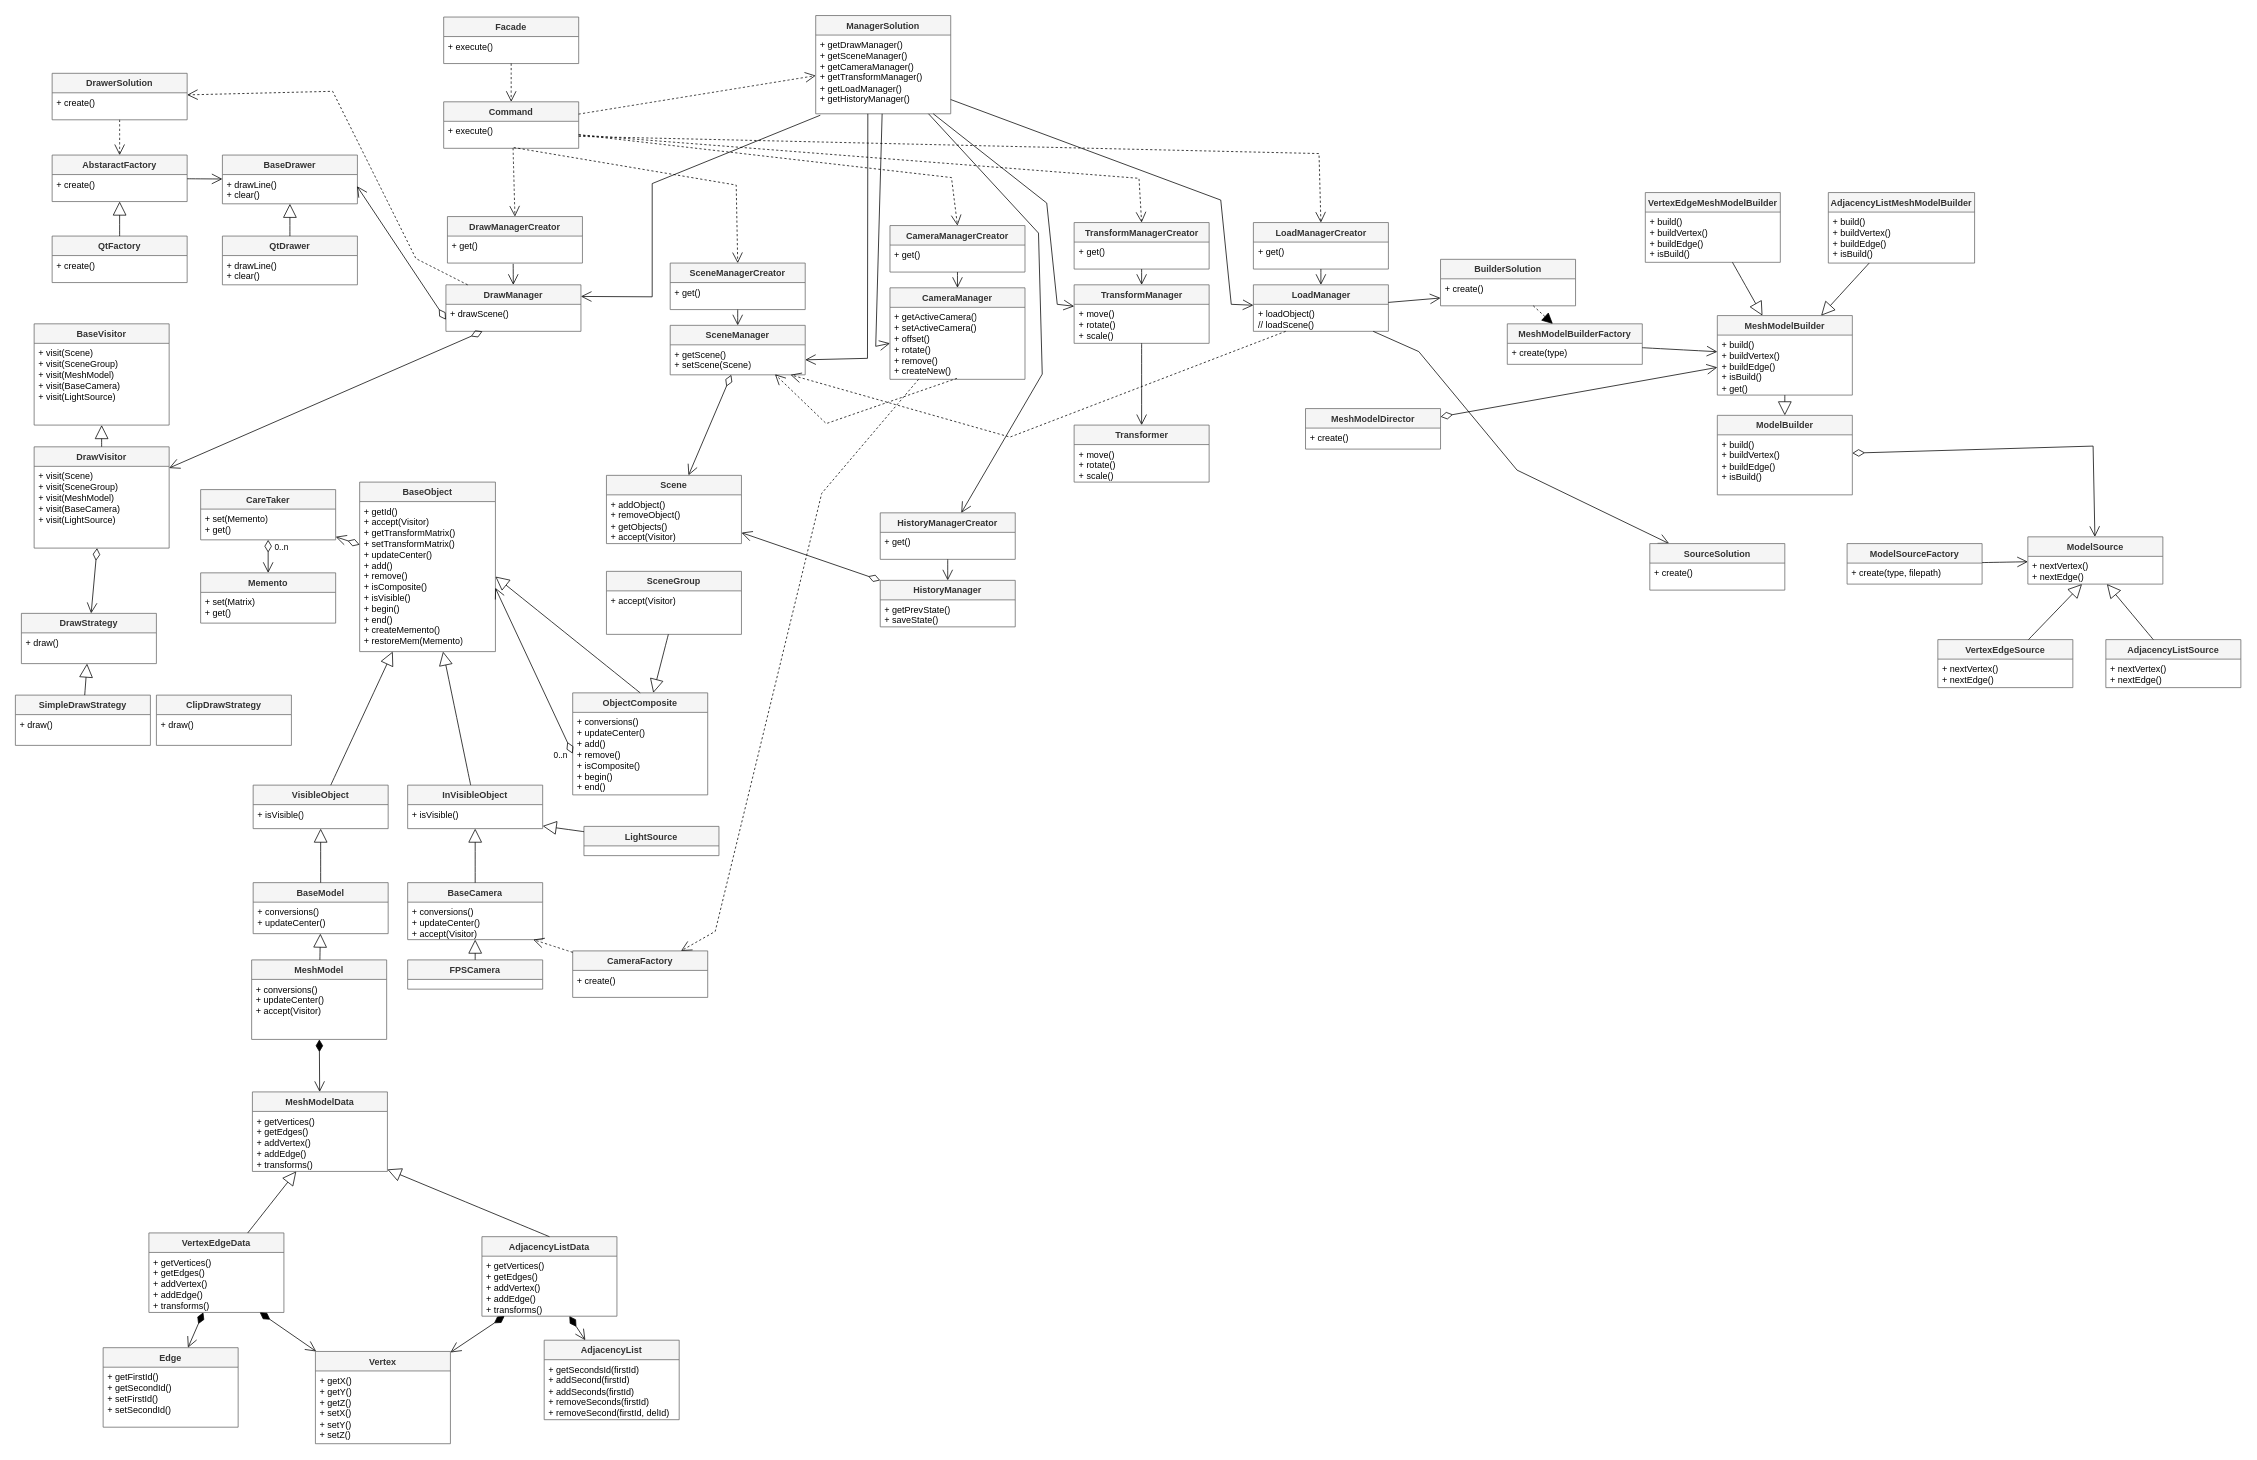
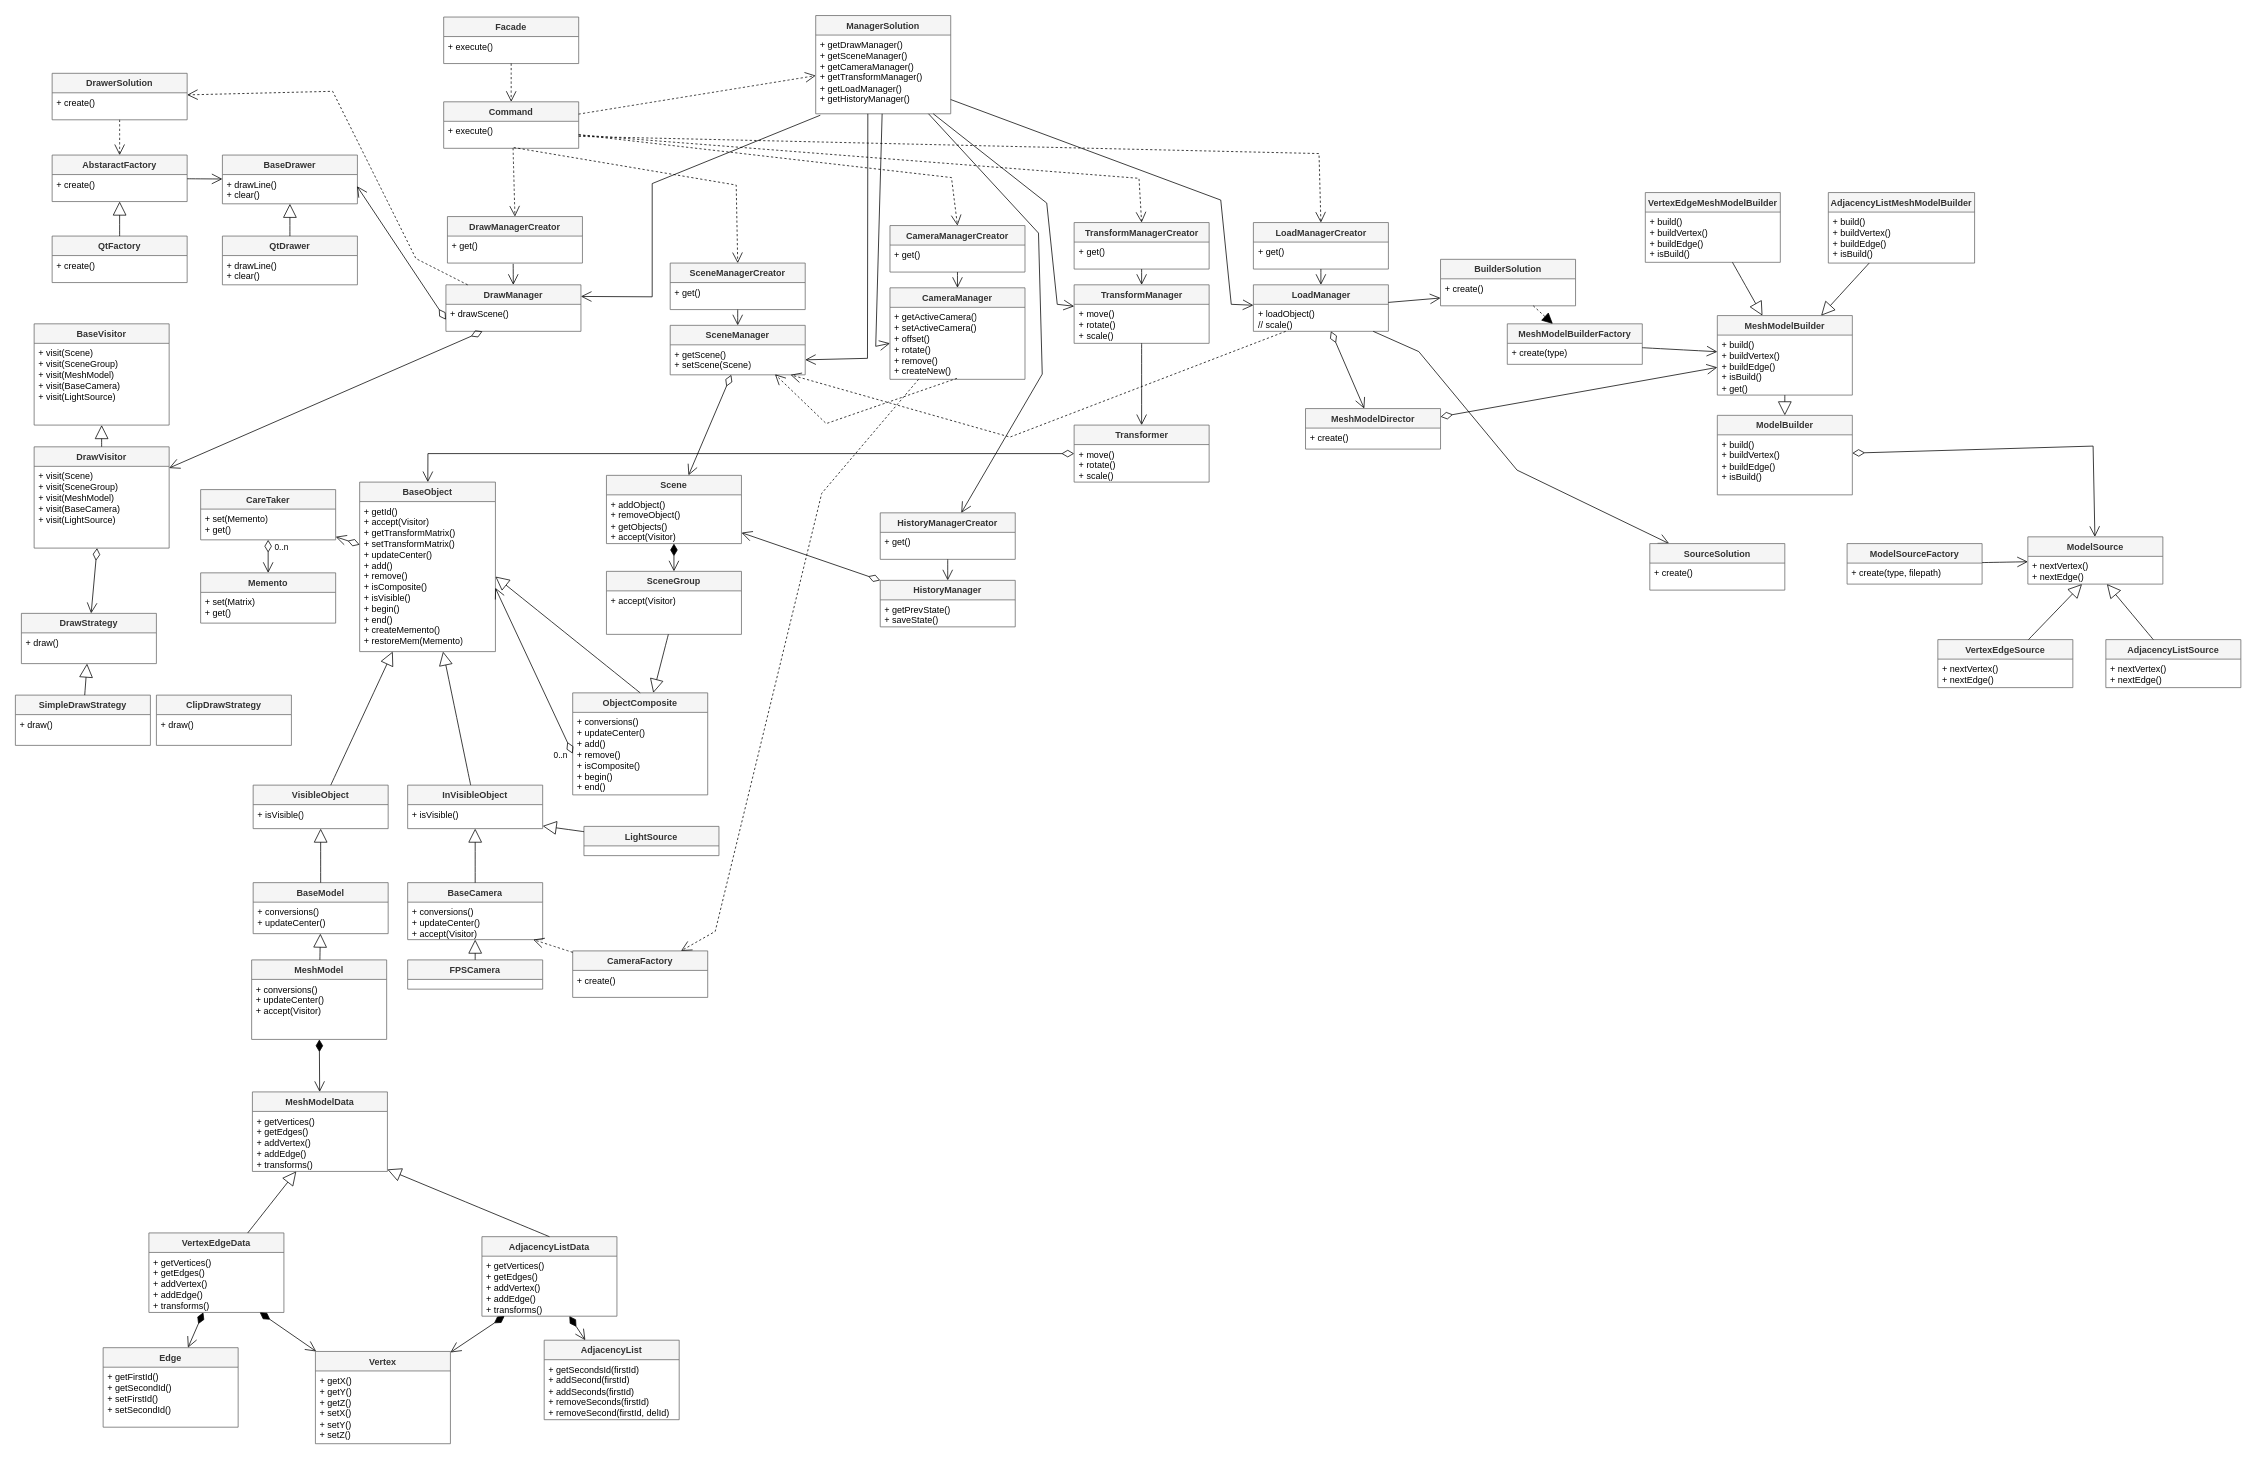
(1291, 320) -> (1291, 320)
none -> (1350, 374)
none -> (732, 453)
none -> (674, 563)
